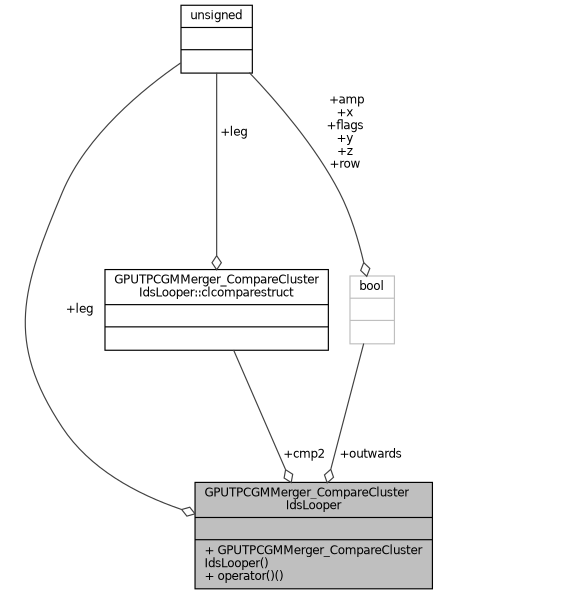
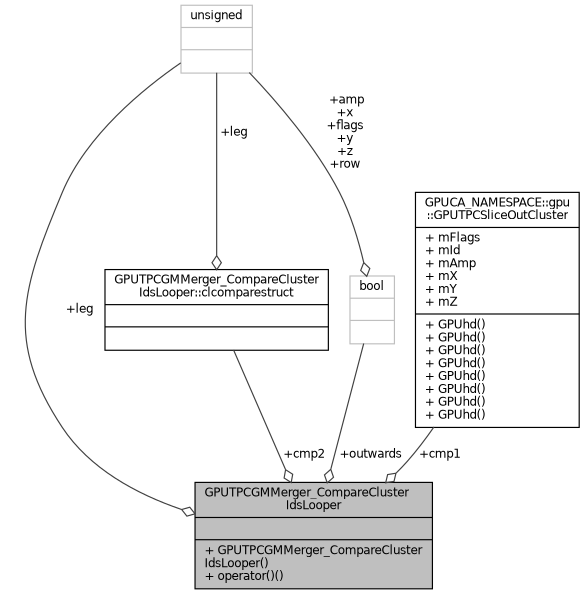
(217, 39) -> (217, 39)
none -> (497, 310)
